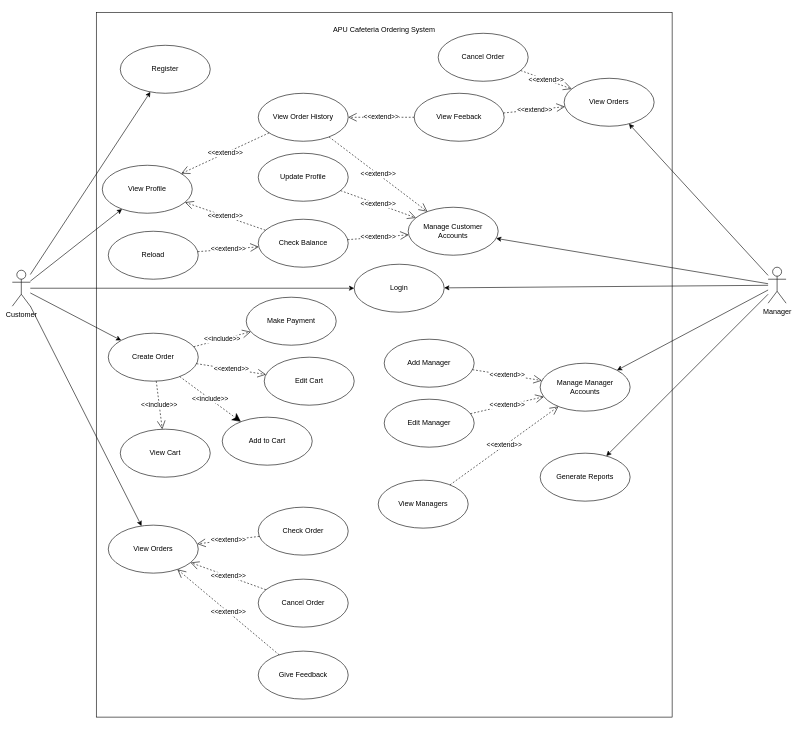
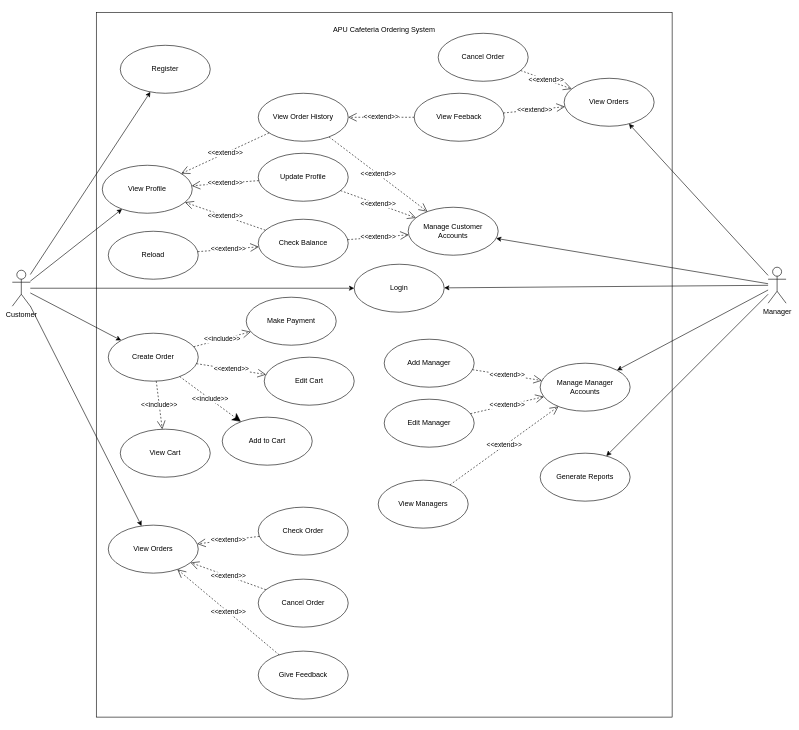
none -> (234, 183)
